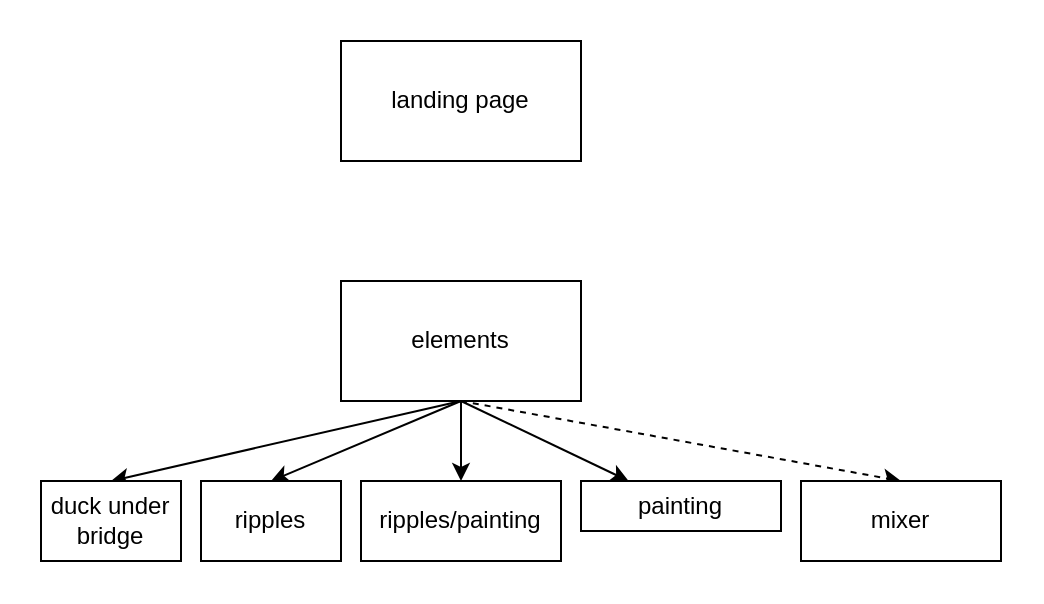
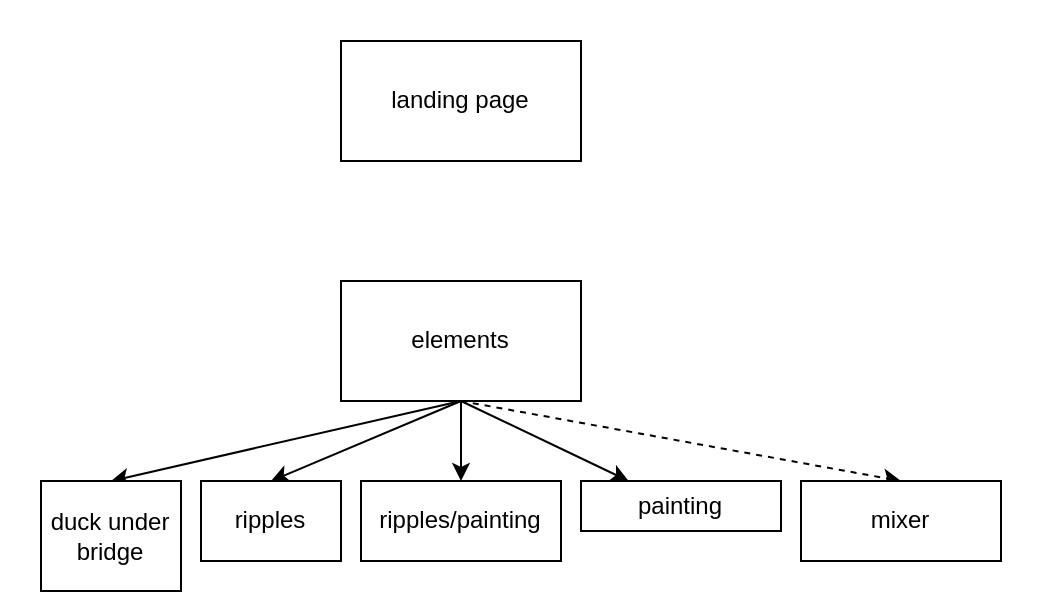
(111, 521) -> (111, 536)
